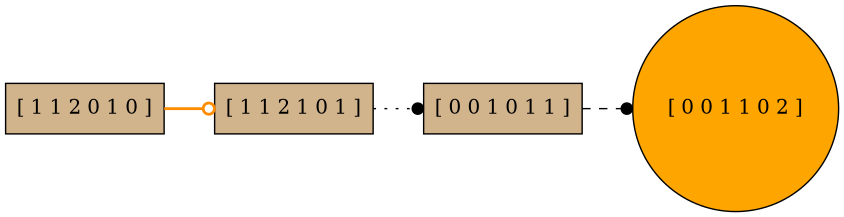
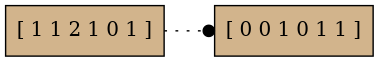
(85, 109) -> none
(736, 109) -> none
